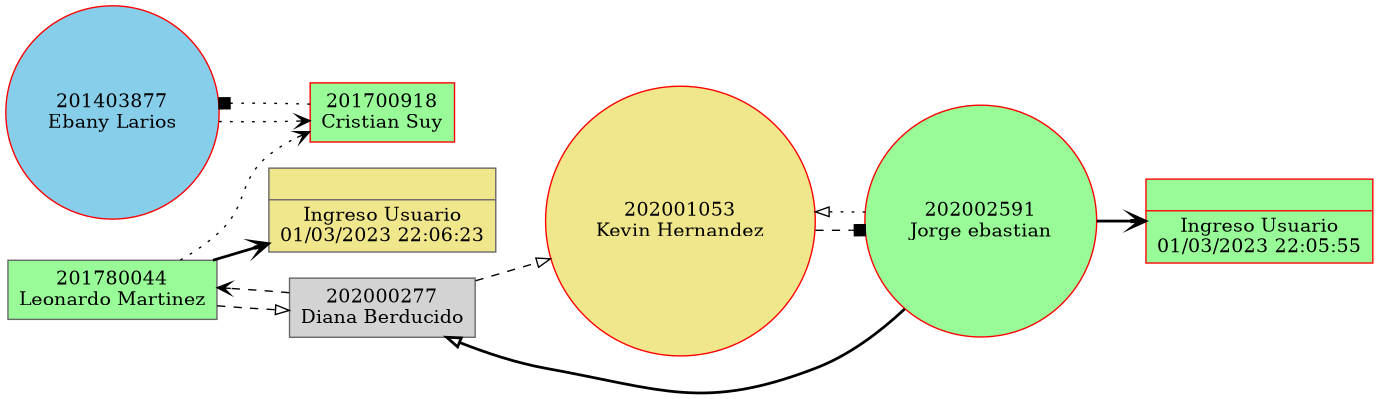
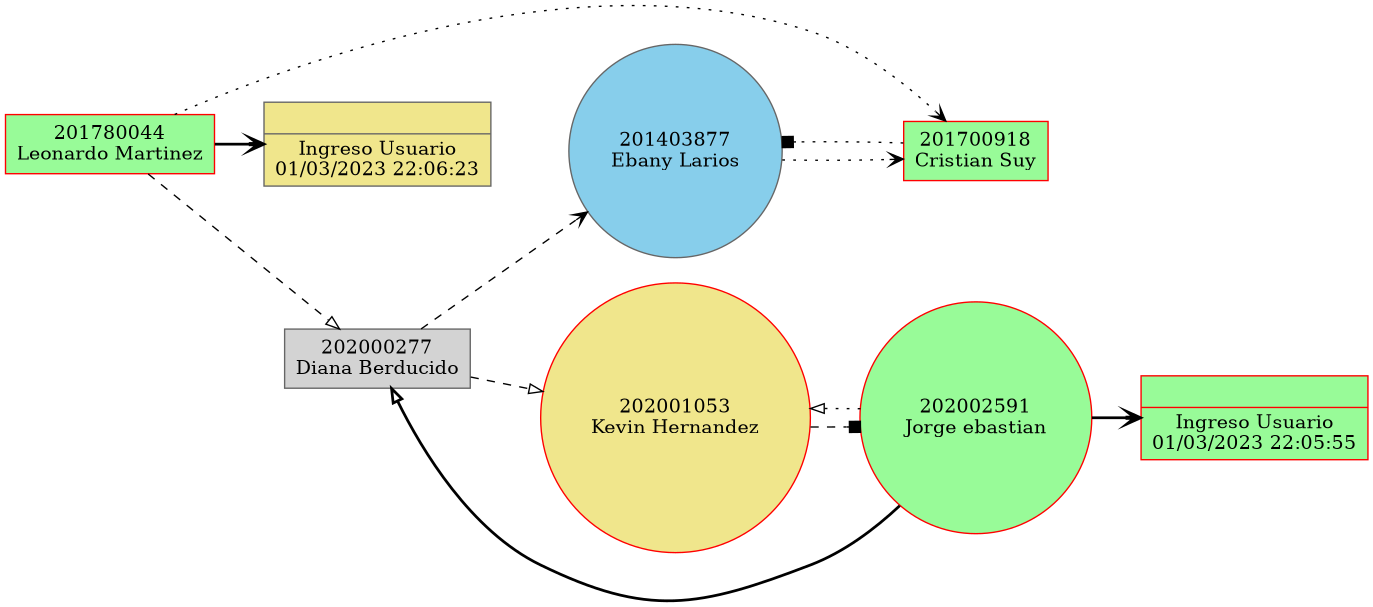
(112, 112) -> (676, 151)
(112, 290) -> (110, 144)
(260, 290) -> (498, 275)
